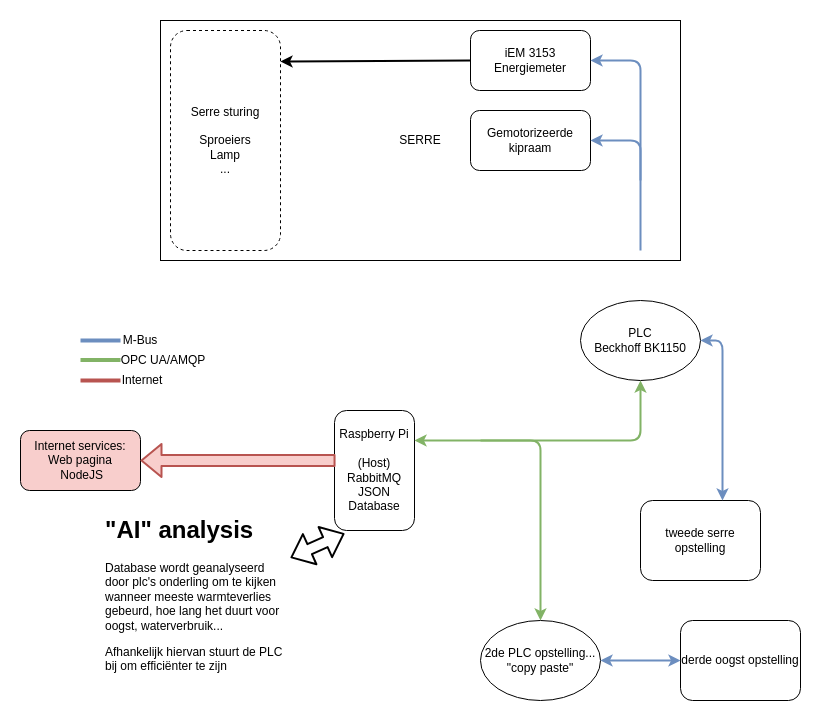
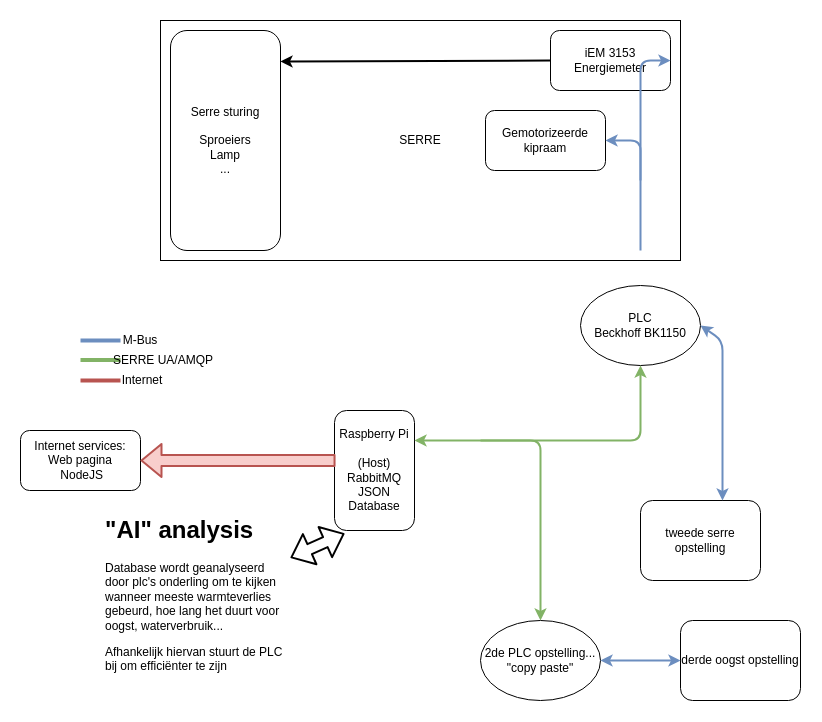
(531, 61) -> (611, 61)
(226, 141) -> (226, 141)
(531, 141) -> (546, 141)
(641, 341) -> (641, 326)
(164, 361) -> (164, 361)
(81, 461) -> (81, 461)
